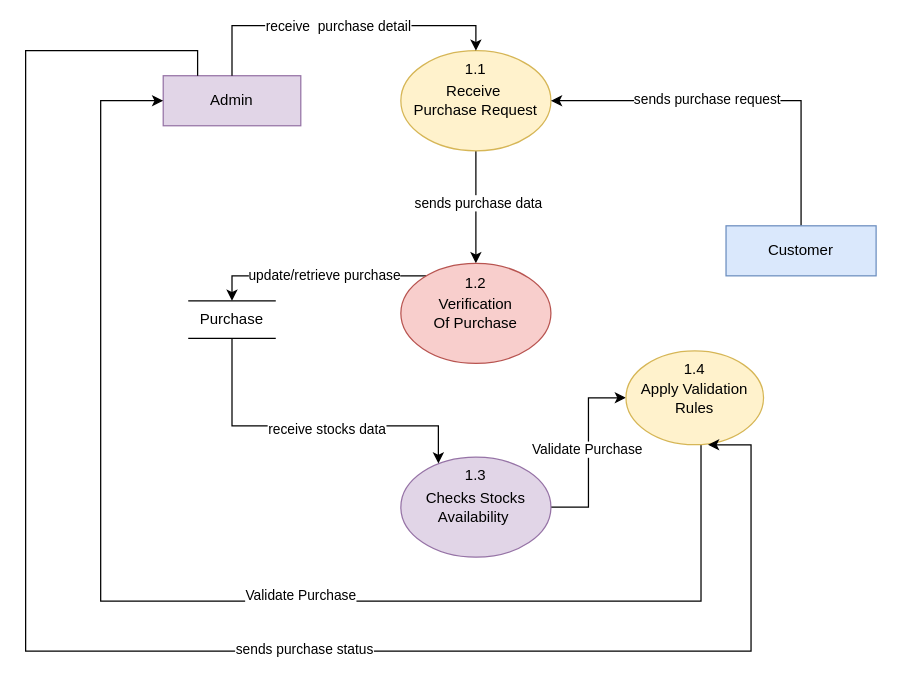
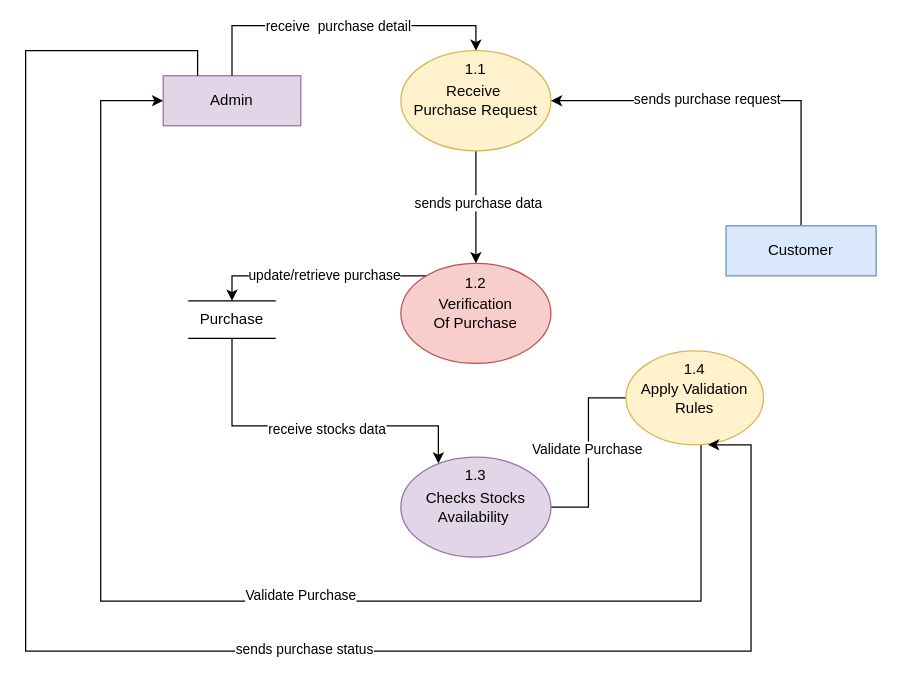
(616, 398) -> (619, 398)
